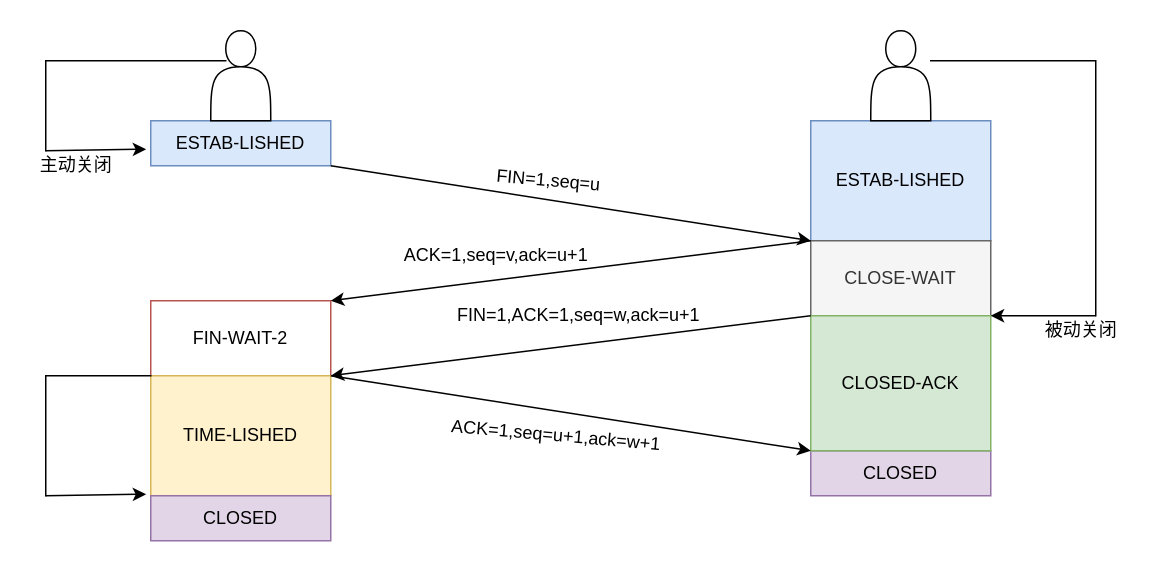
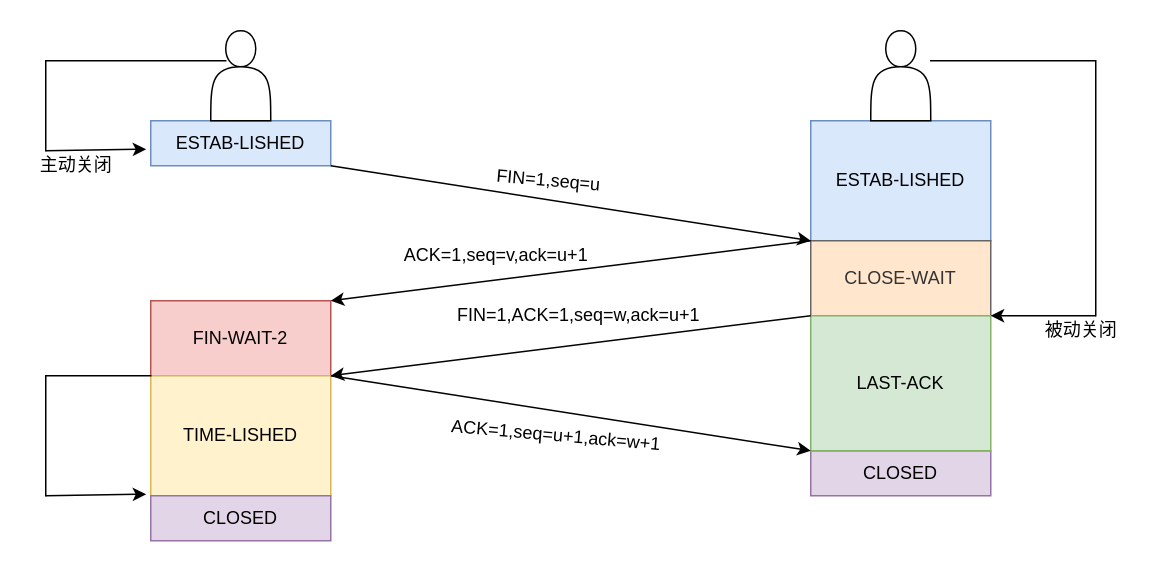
(901, 278) -> (901, 278)
(241, 338) -> (241, 338)
(901, 383) -> (901, 383)
